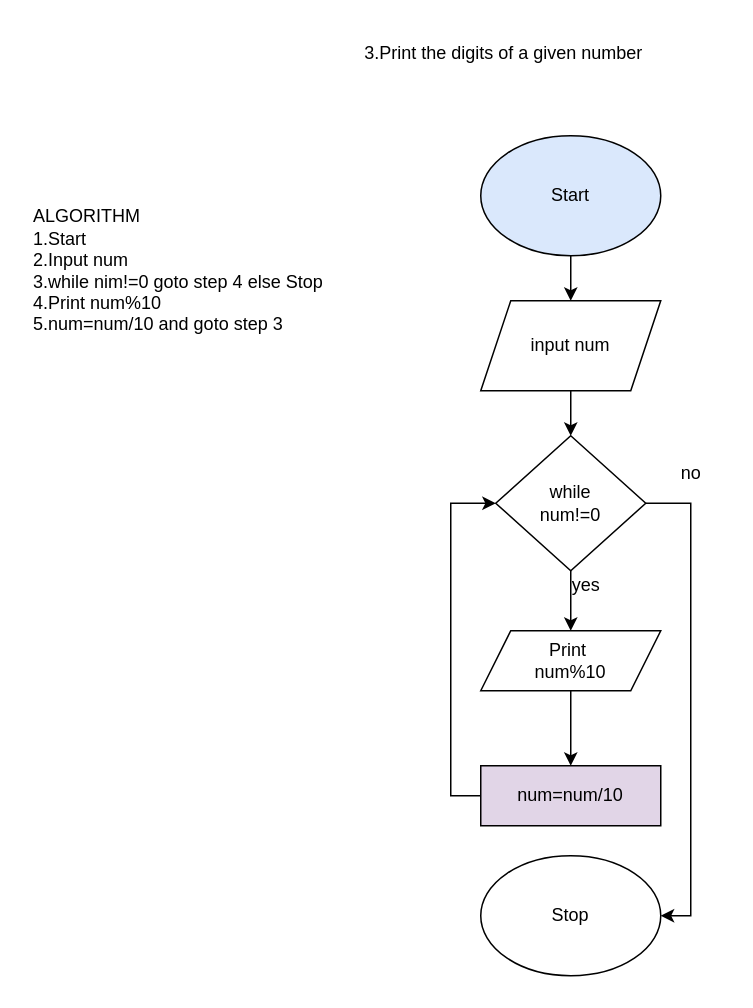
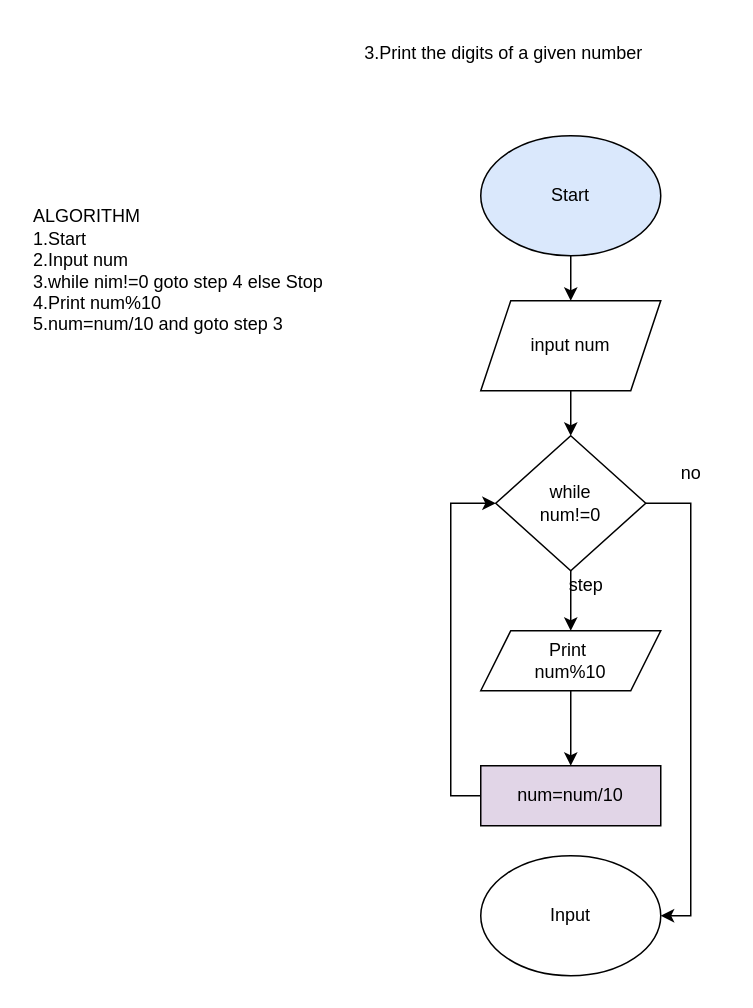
(587, 586) -> (587, 586)
(571, 916) -> (571, 916)
